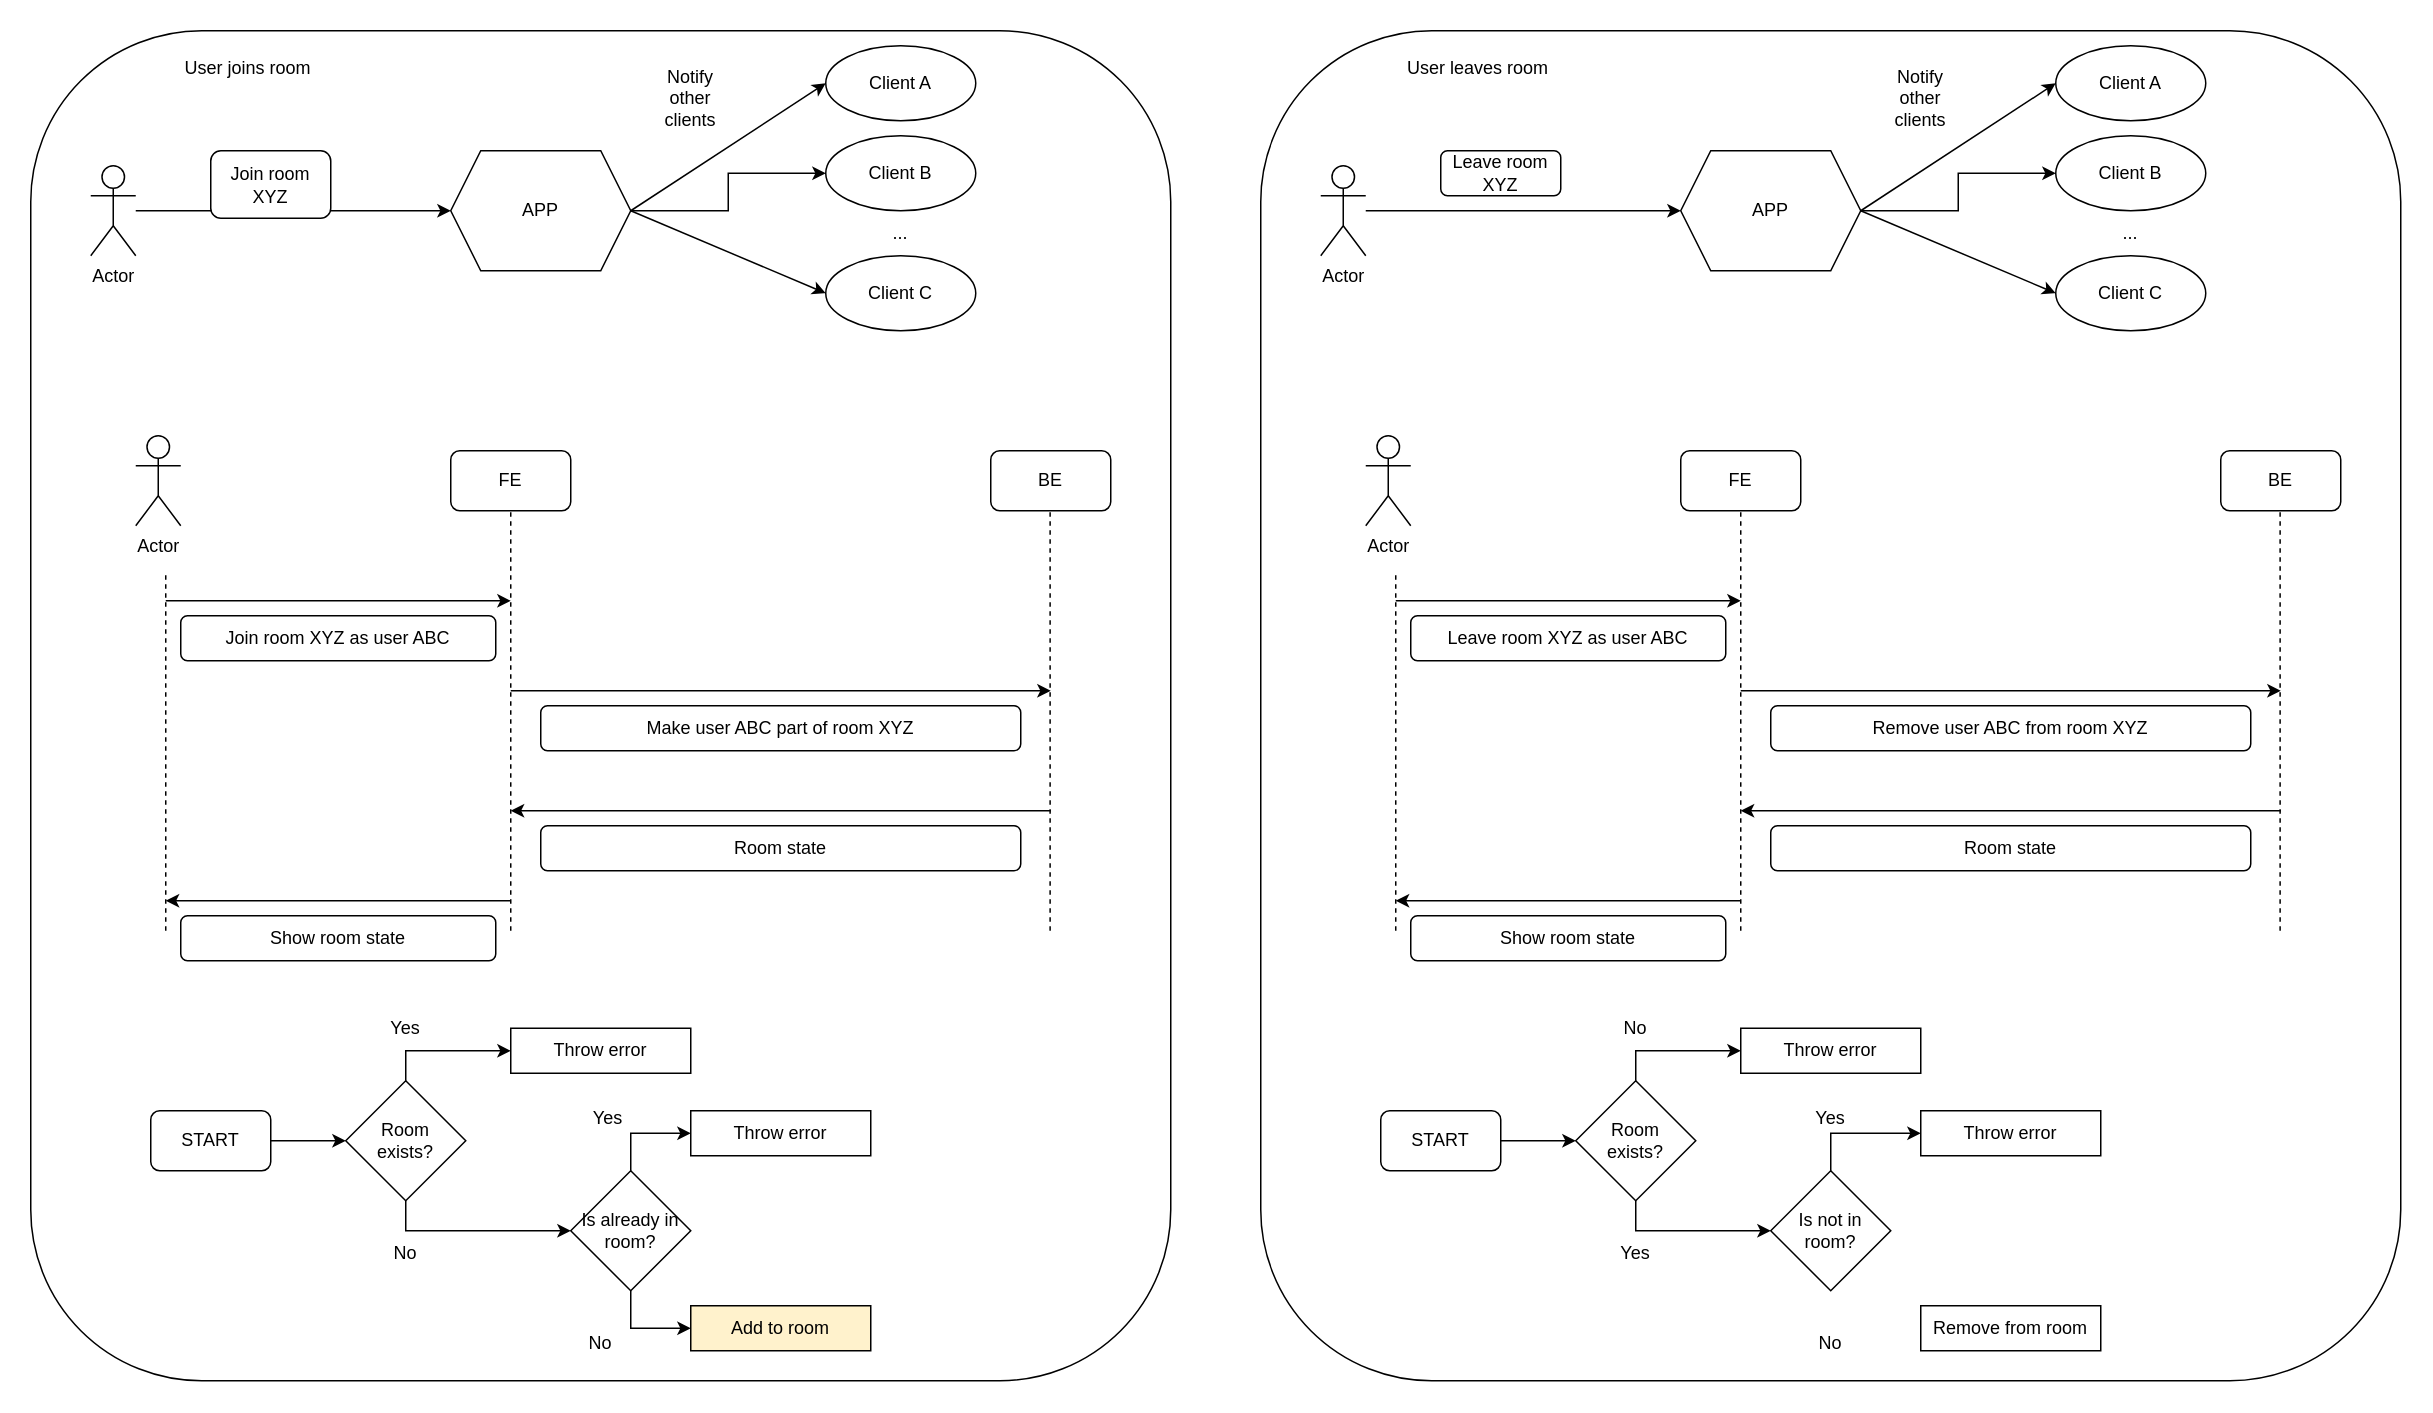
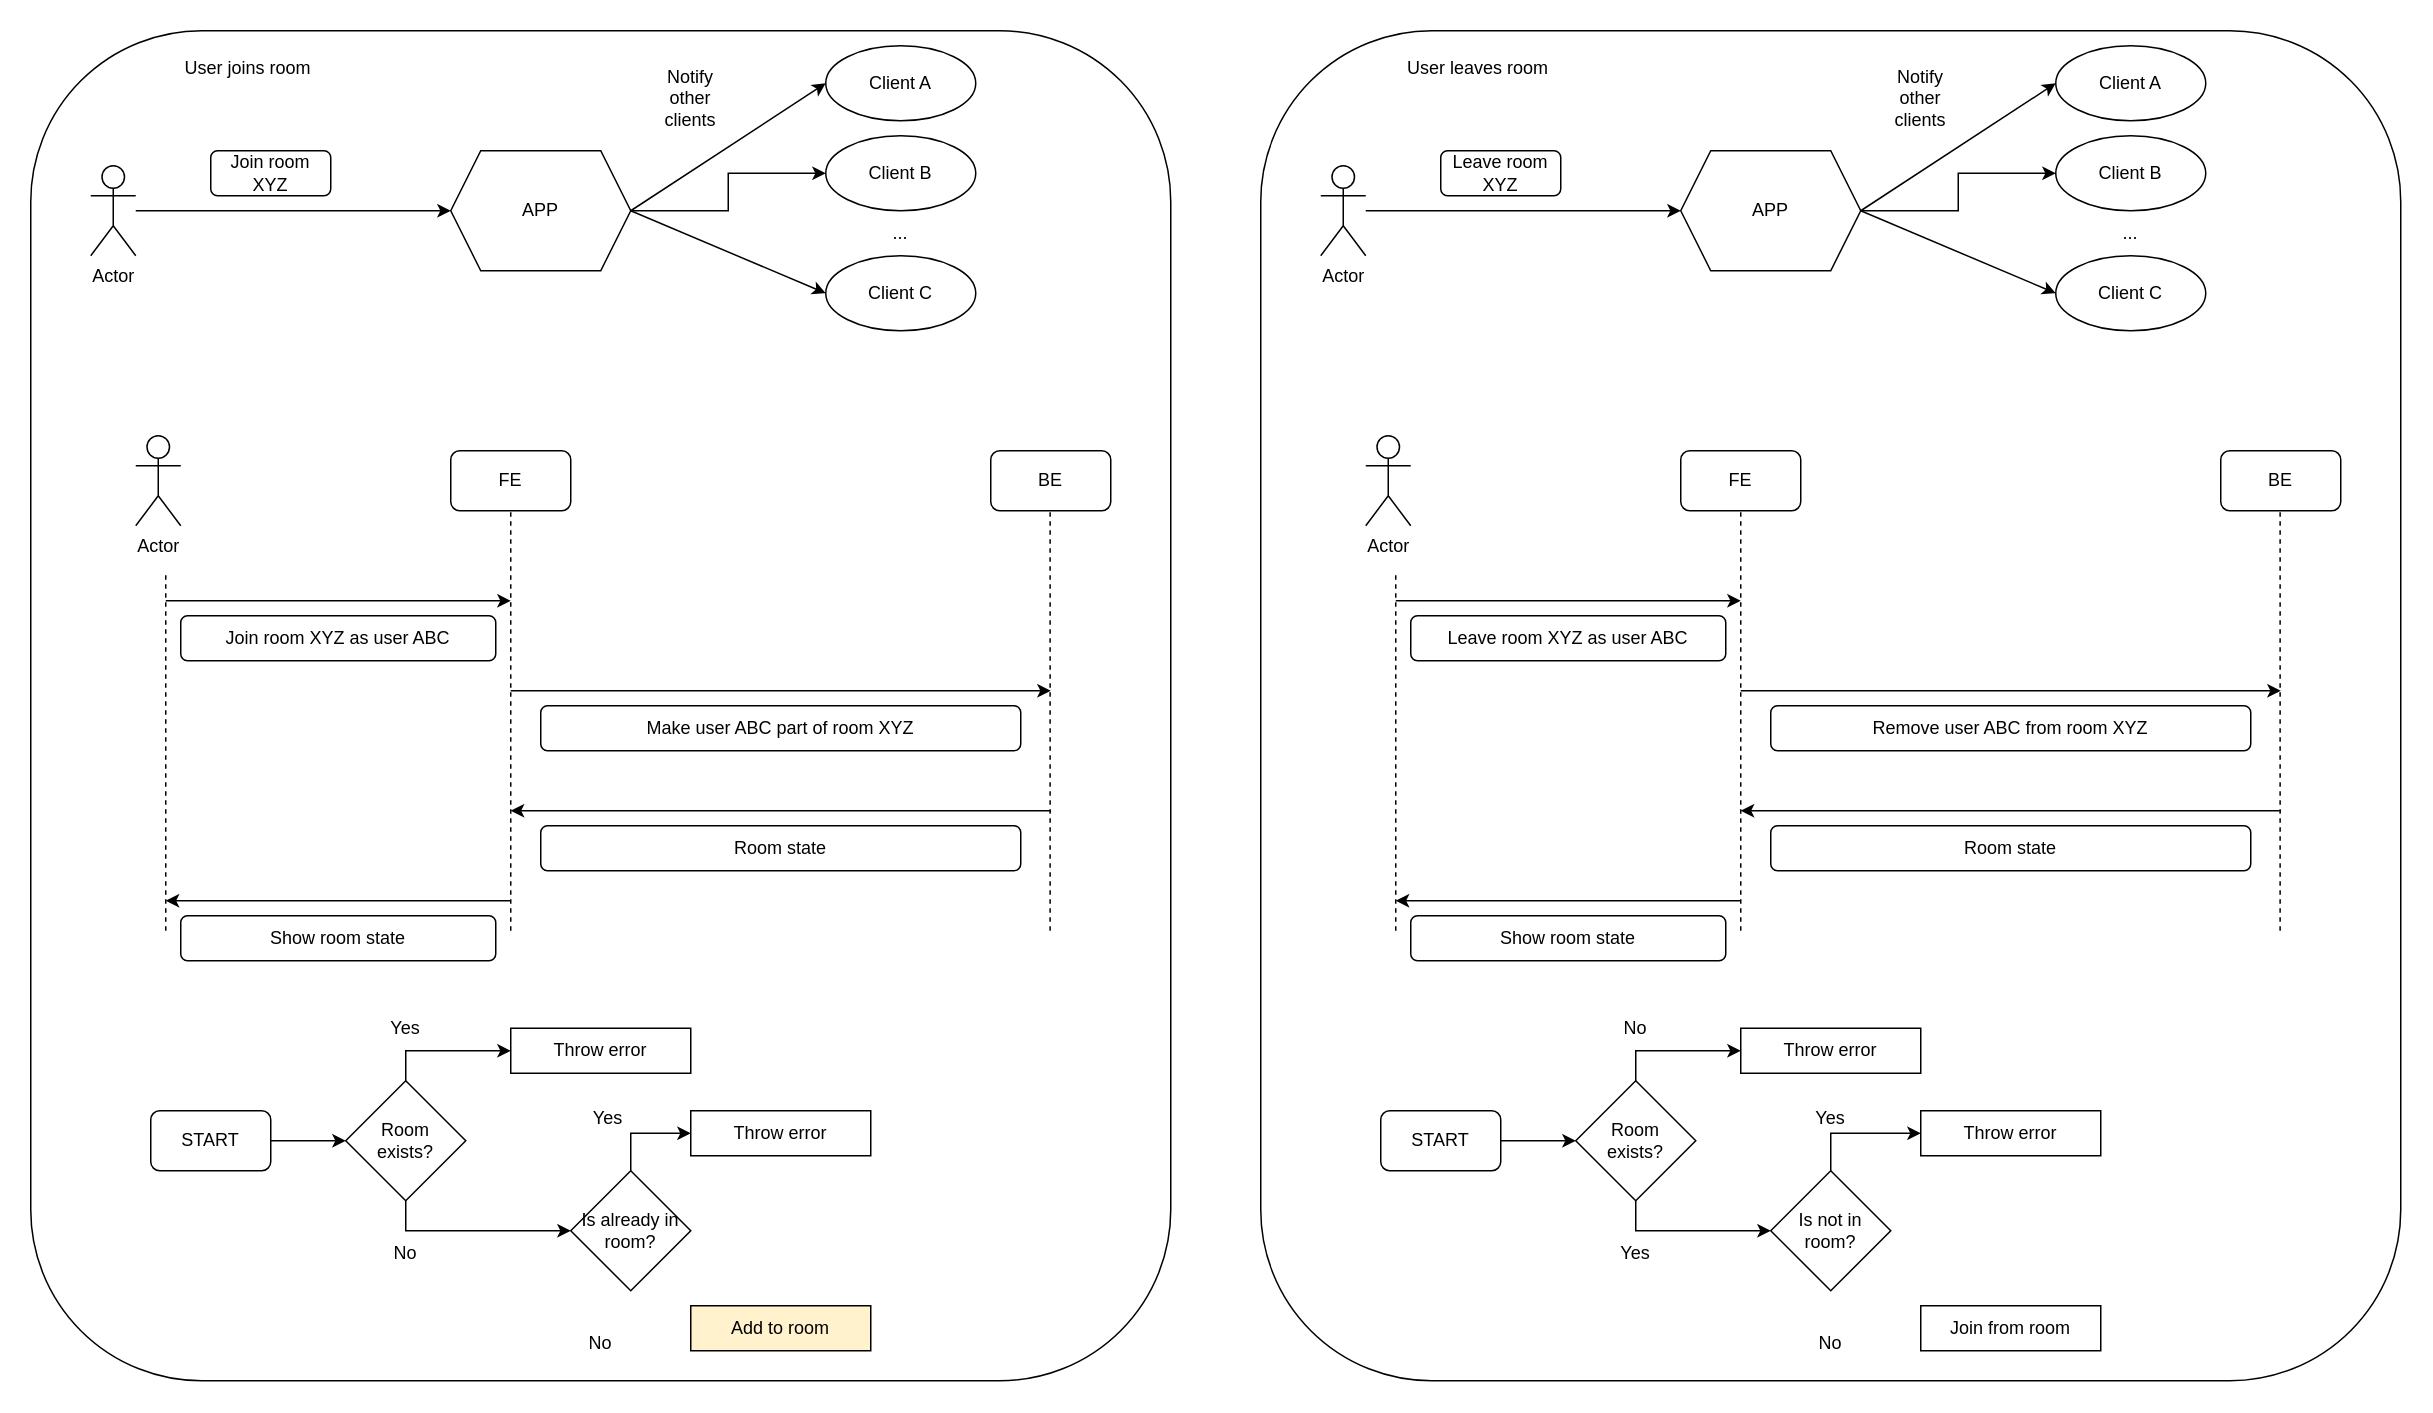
(271, 185) -> (271, 173)
(637, 1328) -> none
(2011, 1328) -> (2011, 1328)
